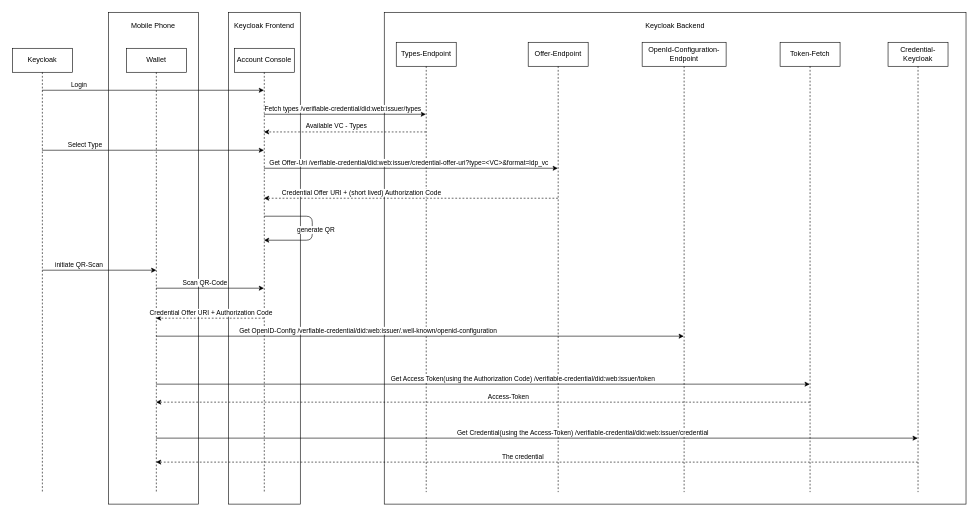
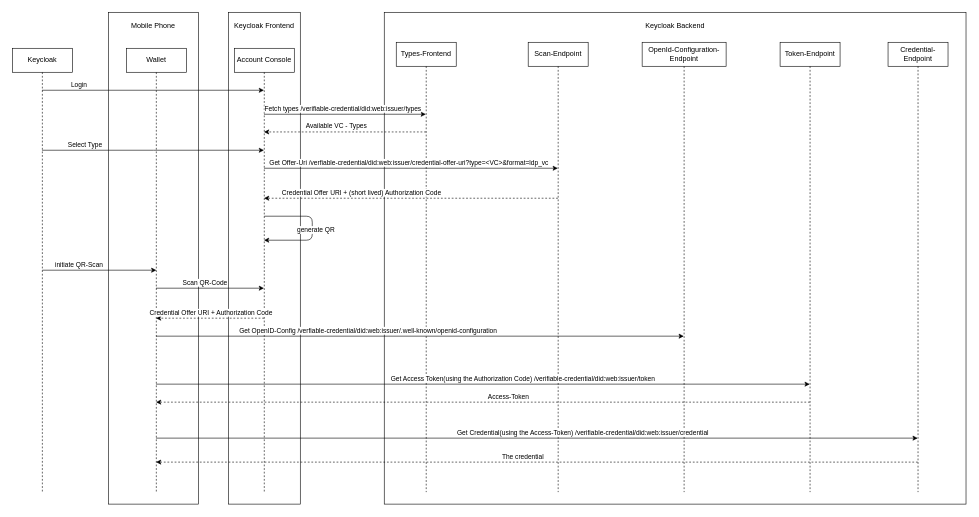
(426, 54) -> (426, 54)
(558, 54) -> (558, 54)
(810, 54) -> (810, 54)
(918, 54) -> (918, 54)
